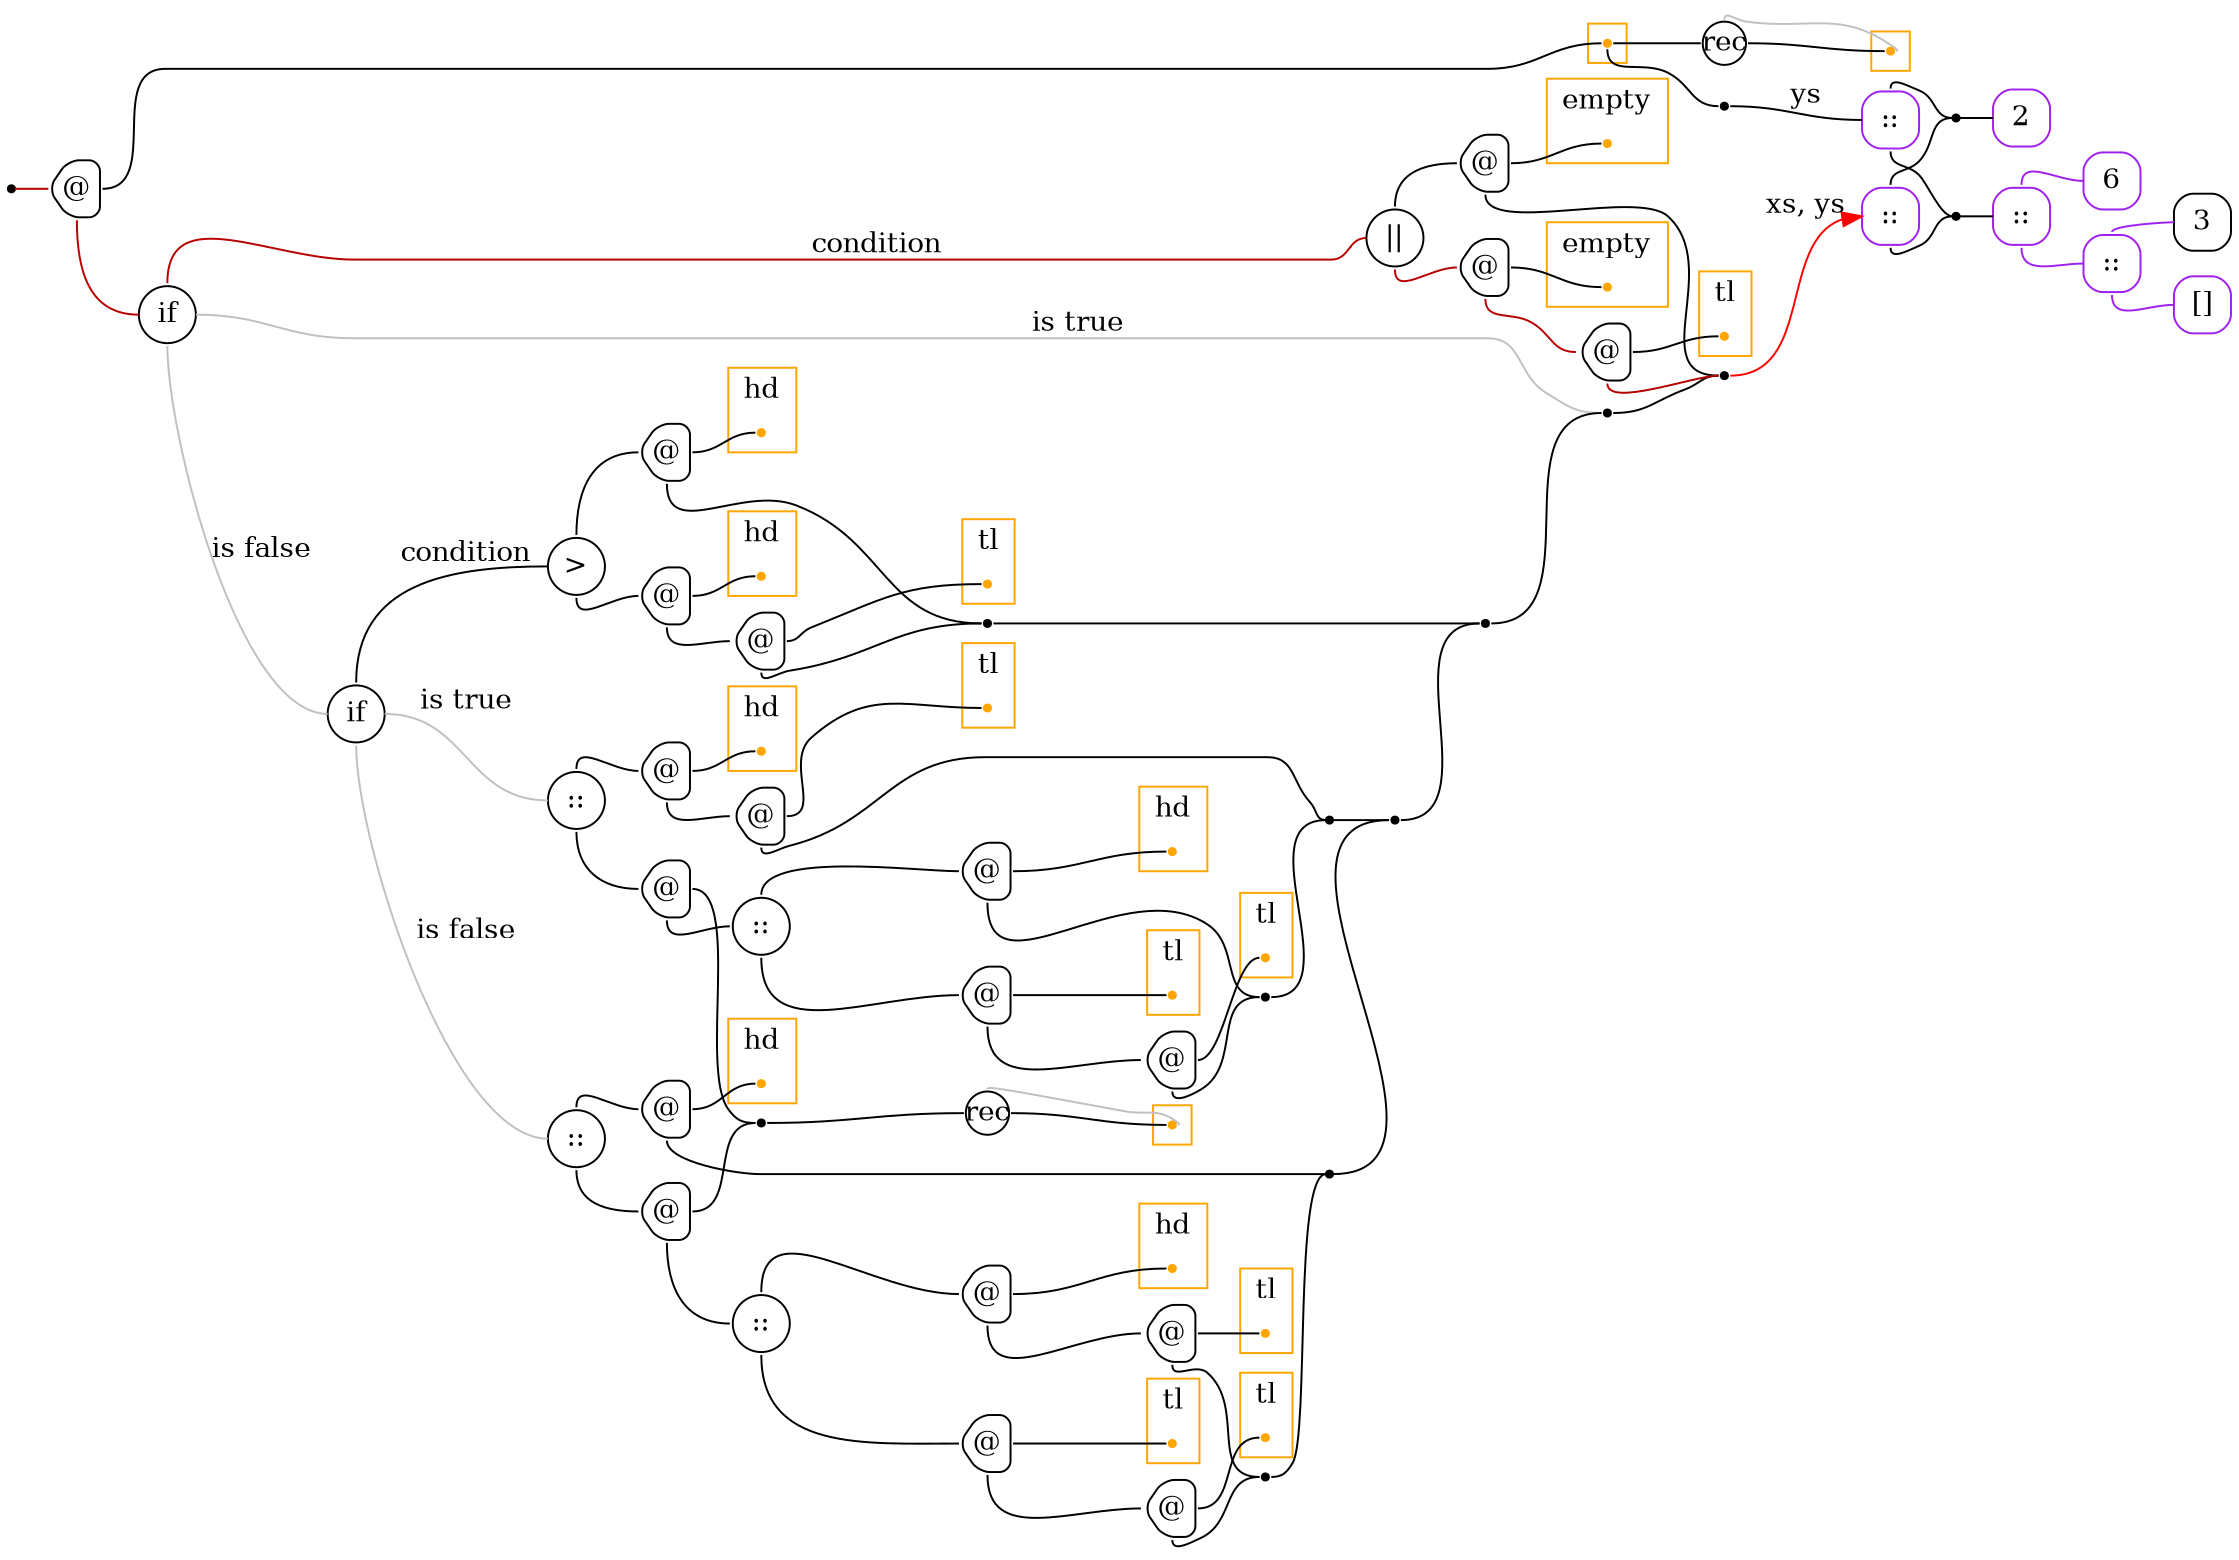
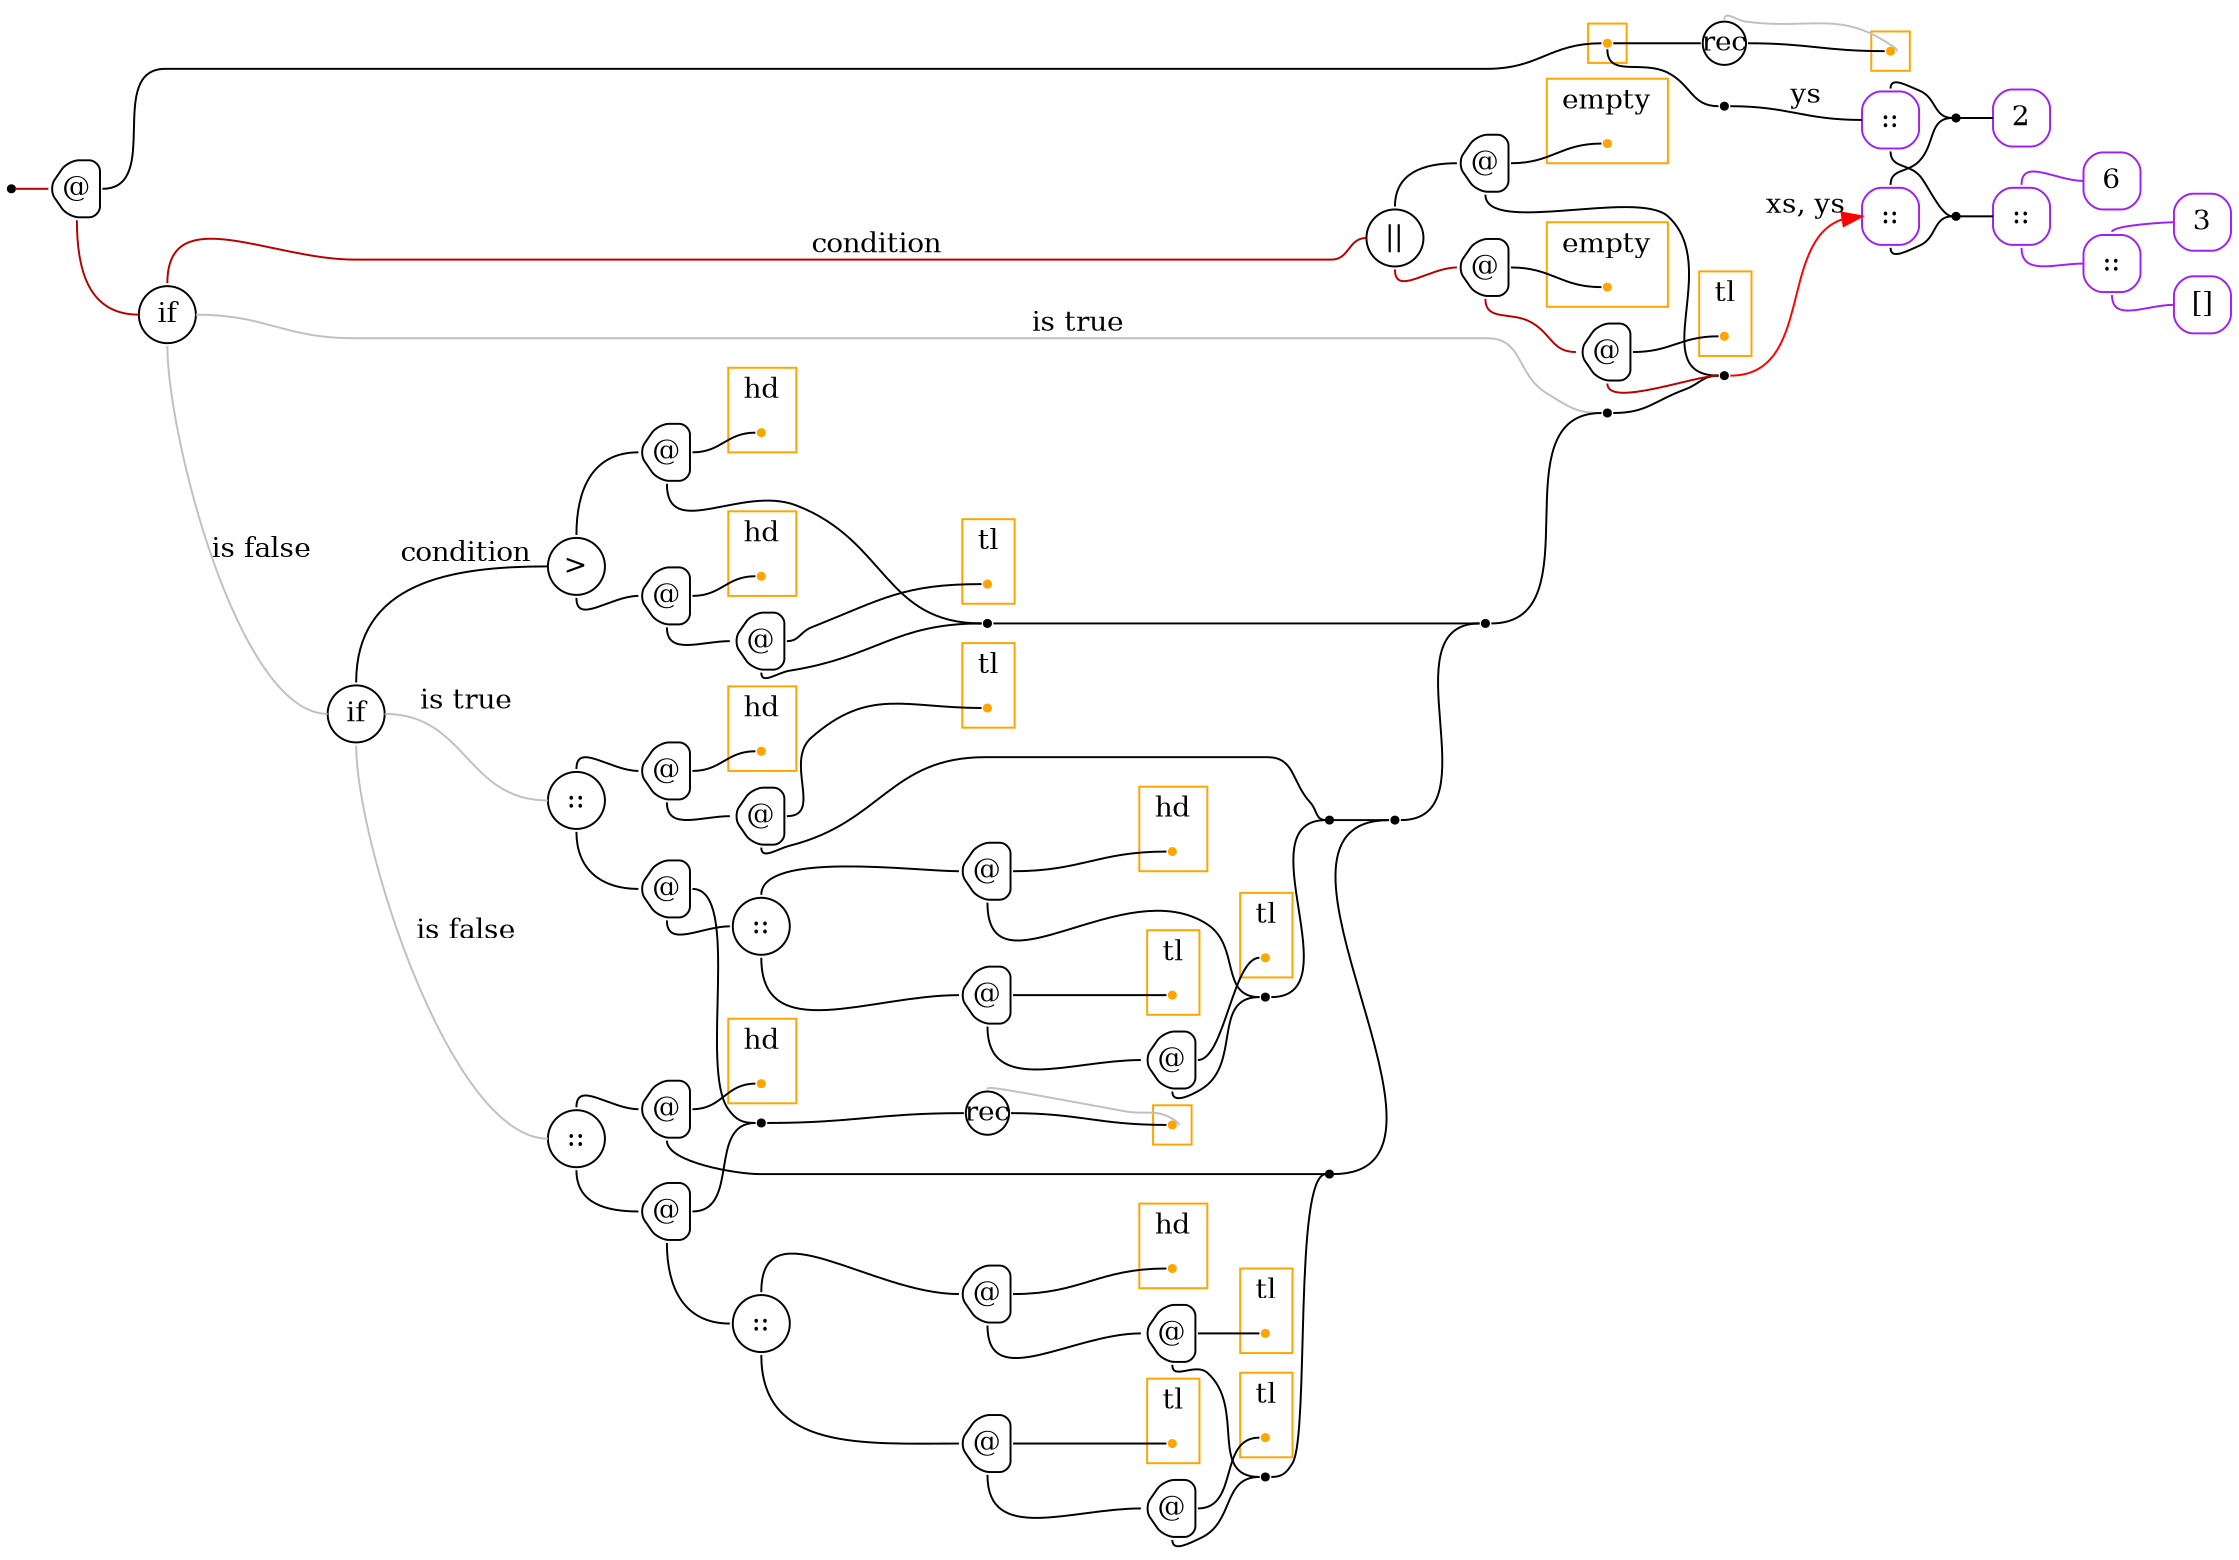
(2202, 222) -> (2202, 222)
